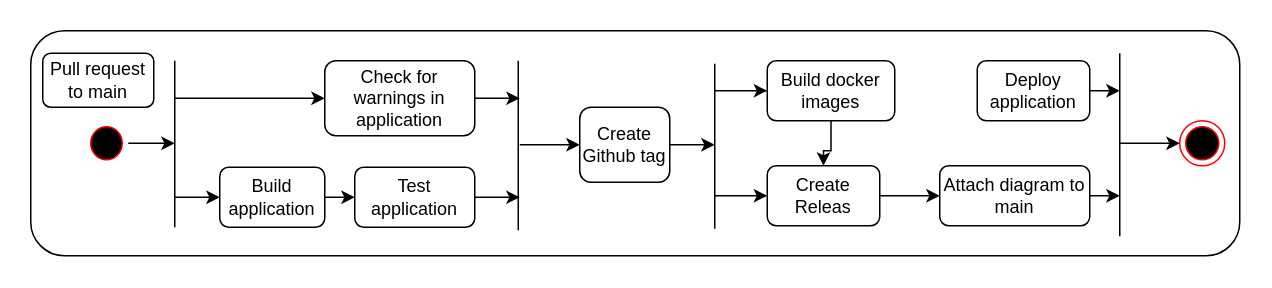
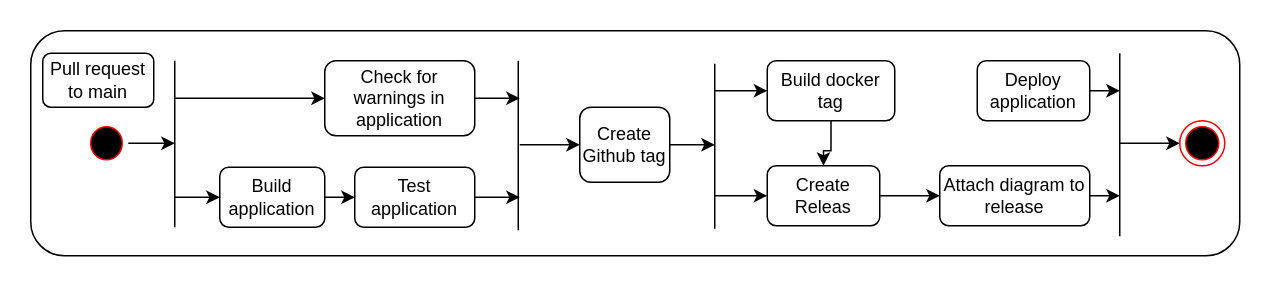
(831, 91) -> (831, 91)
(1015, 196) -> (1015, 196)
